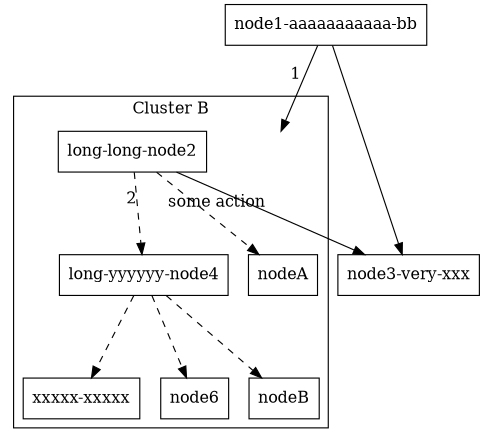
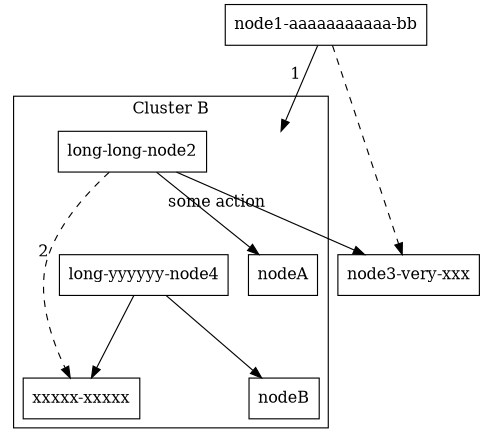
(366, 145) -> (366, 145)
(138, 208) -> (47, 261)
(203, 210) -> (203, 210)
(115, 332) -> (115, 332)
(210, 333) -> (210, 333)
(195, 398) -> none
